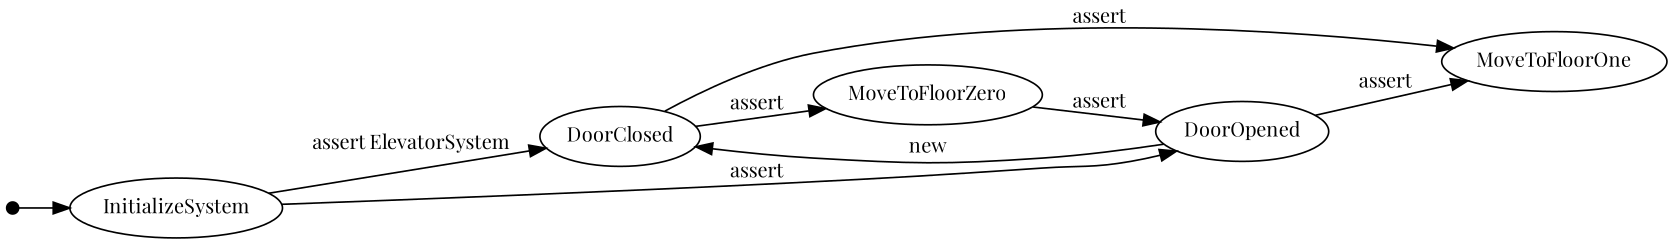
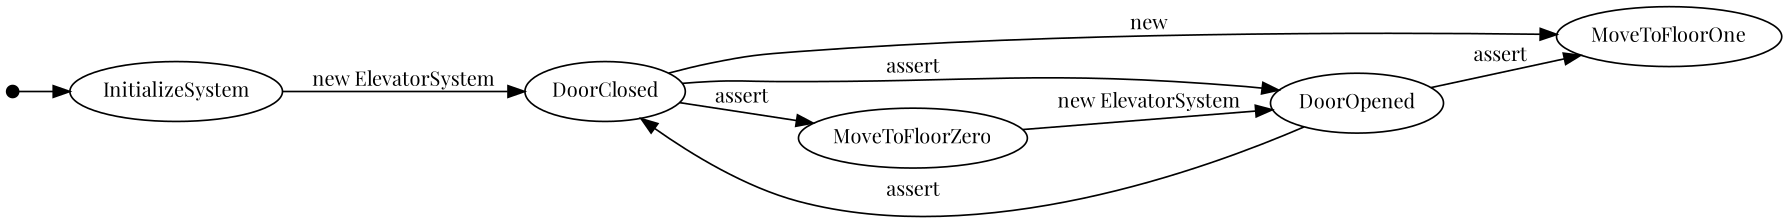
(1099, 17) -> (1149, 24)
(1099, 102) -> (1149, 102)
(411, 144) -> (404, 81)
(928, 147) -> (913, 191)
(721, 186) -> (972, 79)
